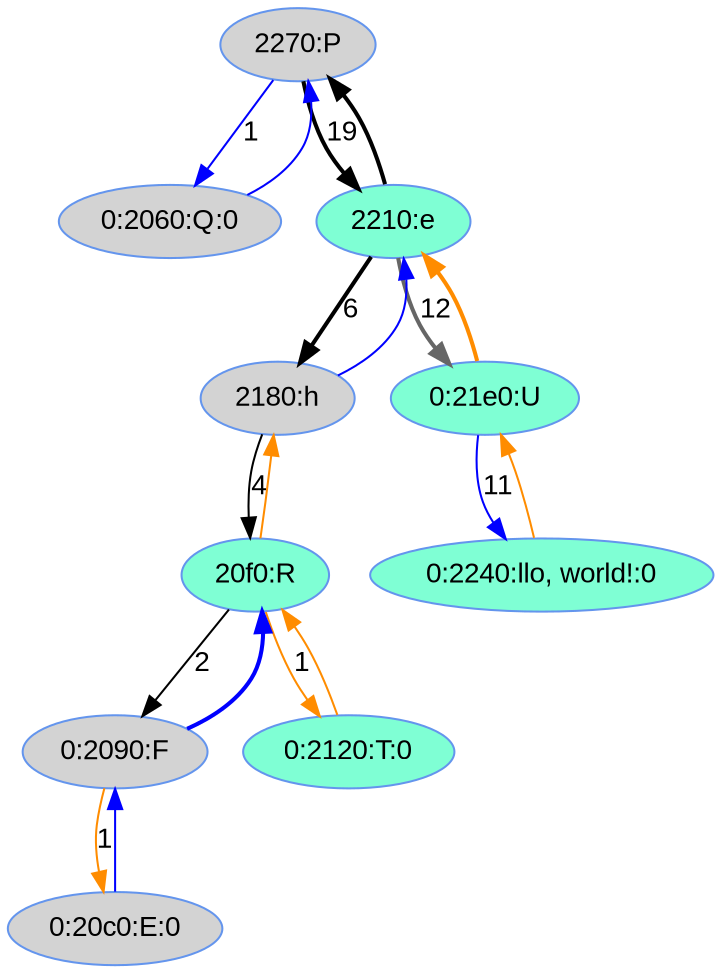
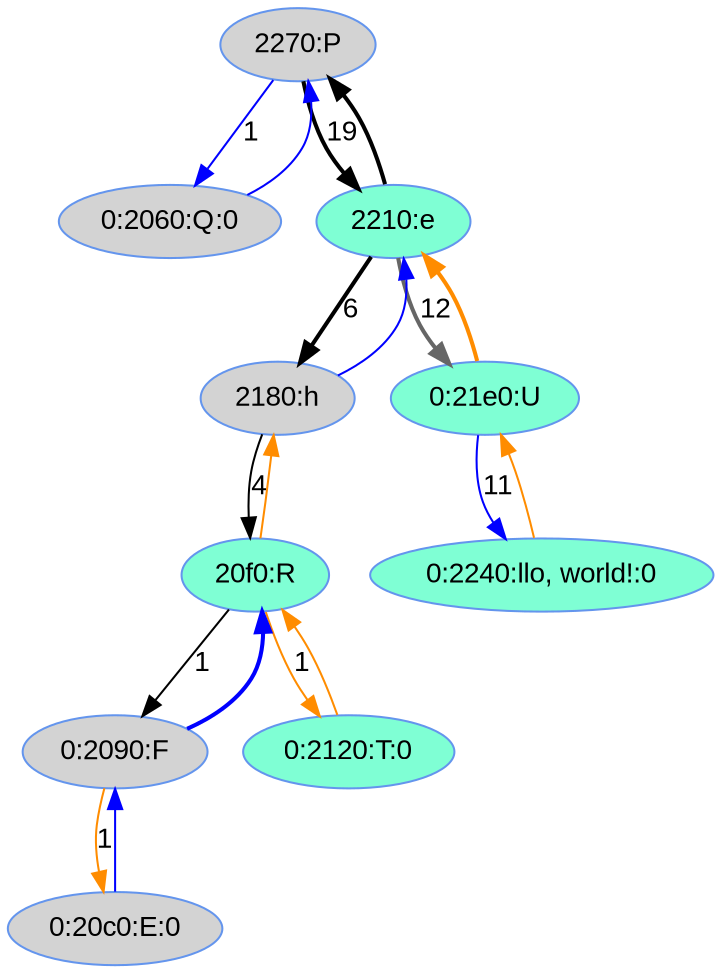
(202, 663) -> (202, 663)
